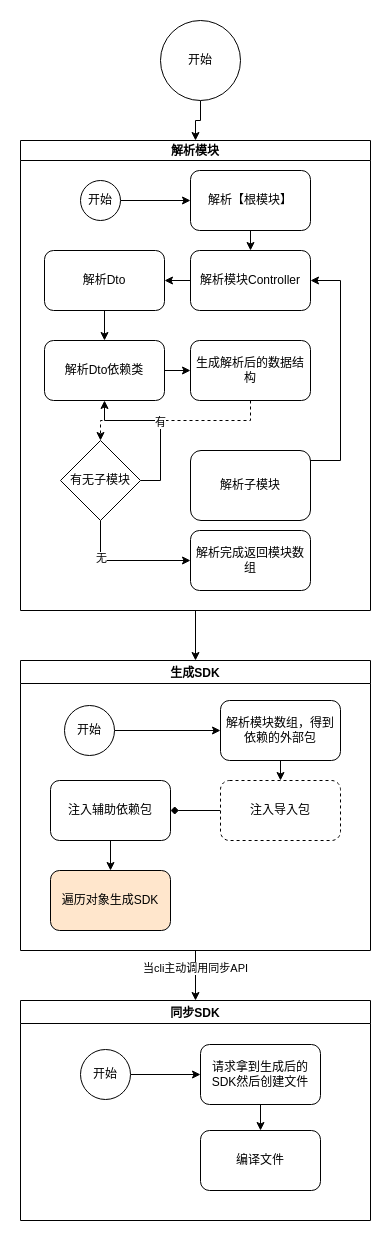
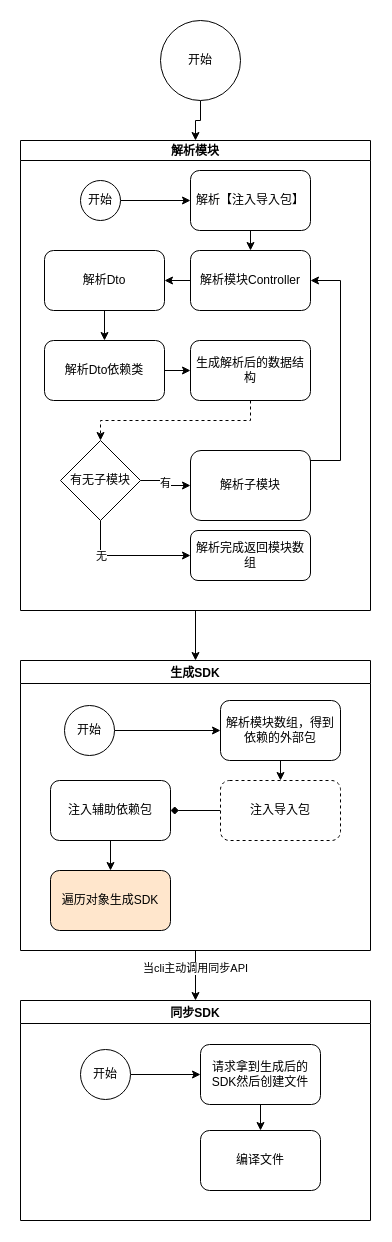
(251, 201) -> (251, 201)
(161, 453) -> (168, 486)
(251, 561) -> (251, 556)
